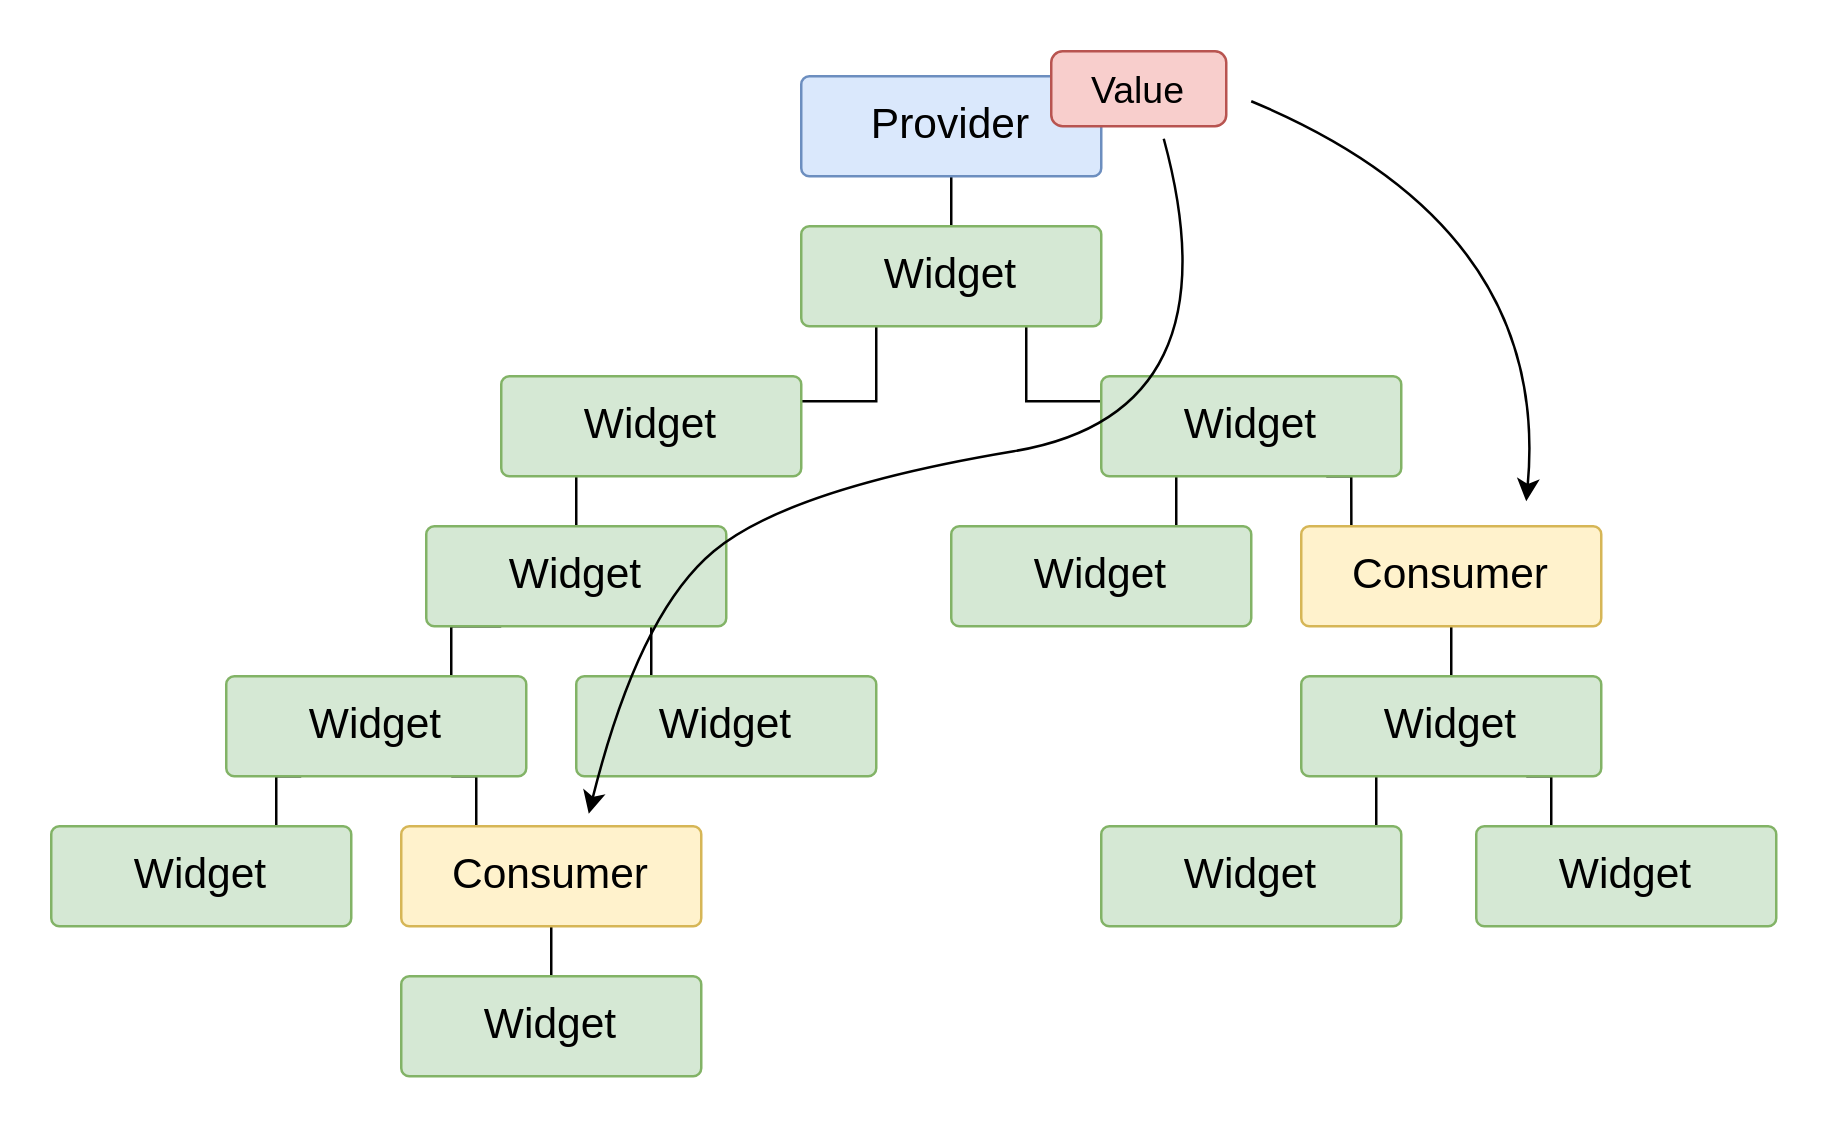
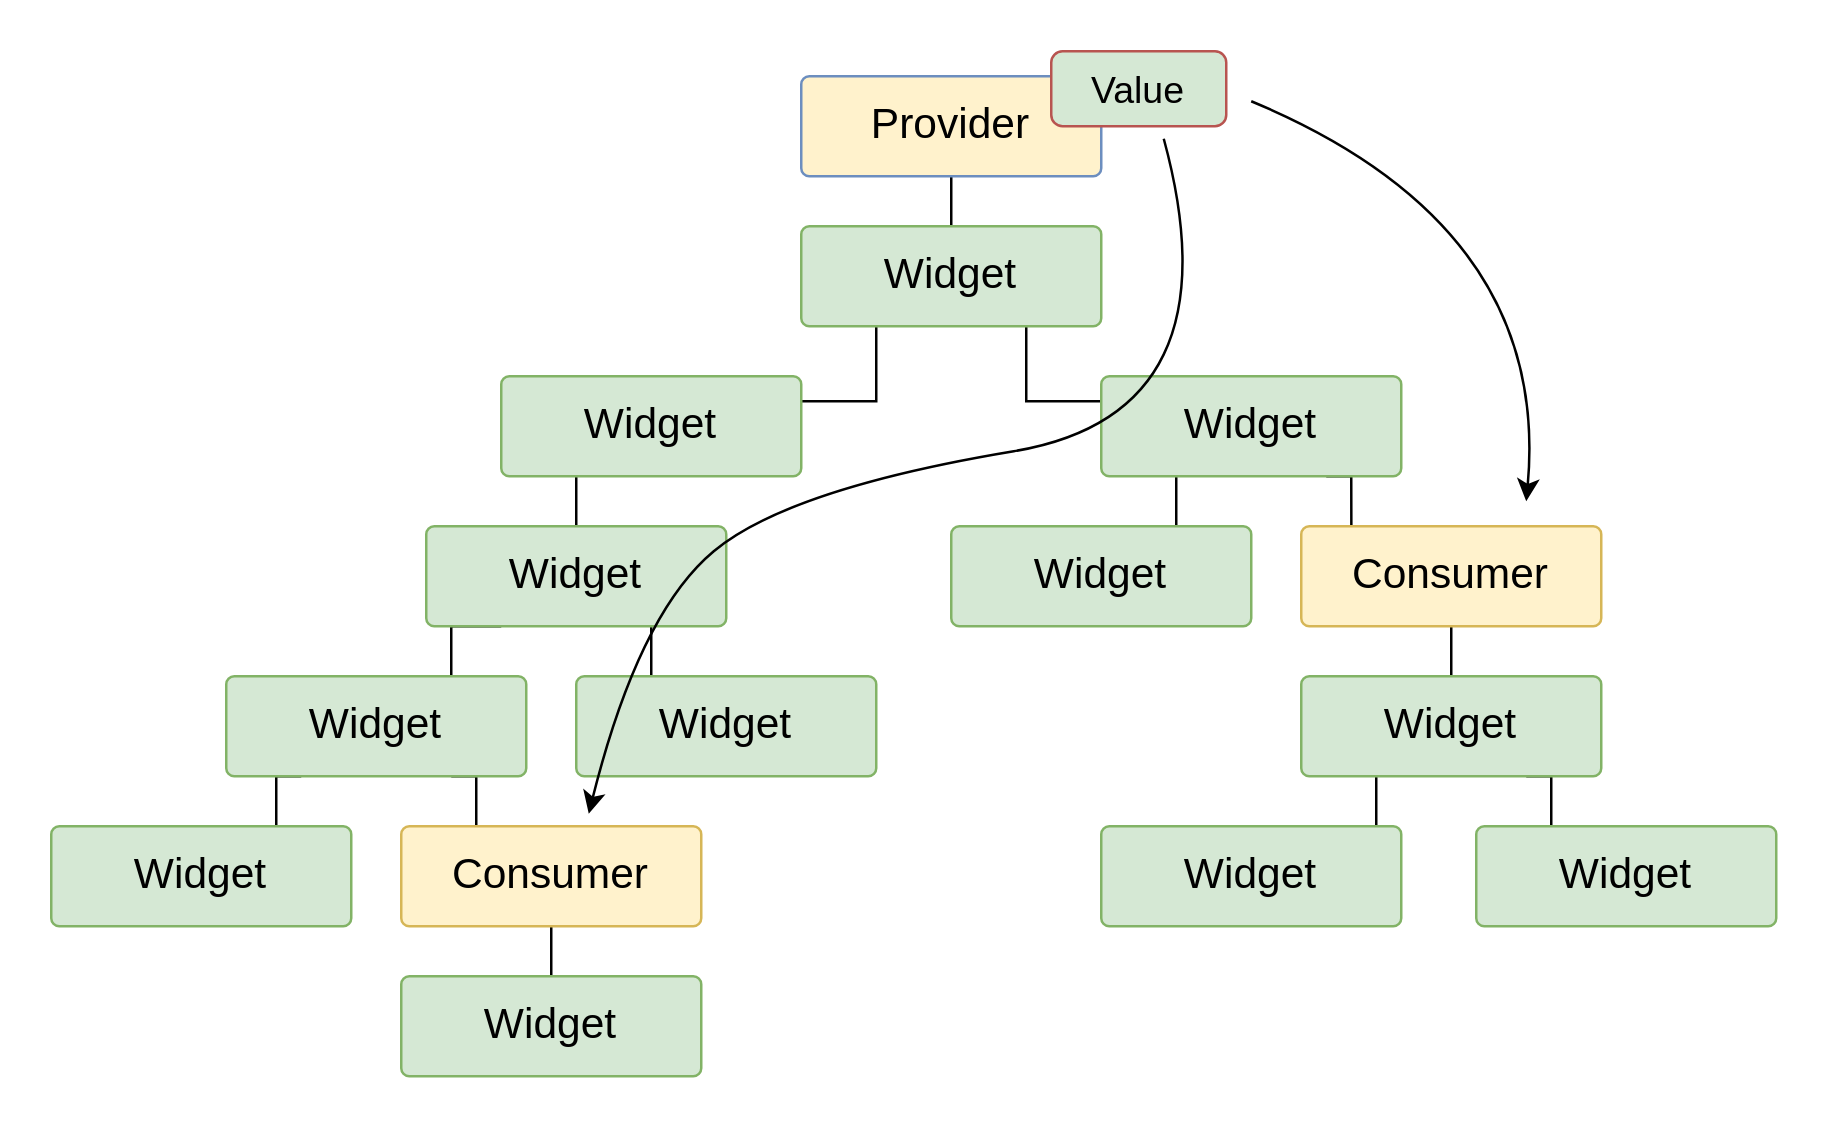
(1139, 89) -> (1139, 89)
(951, 126) -> (951, 126)
